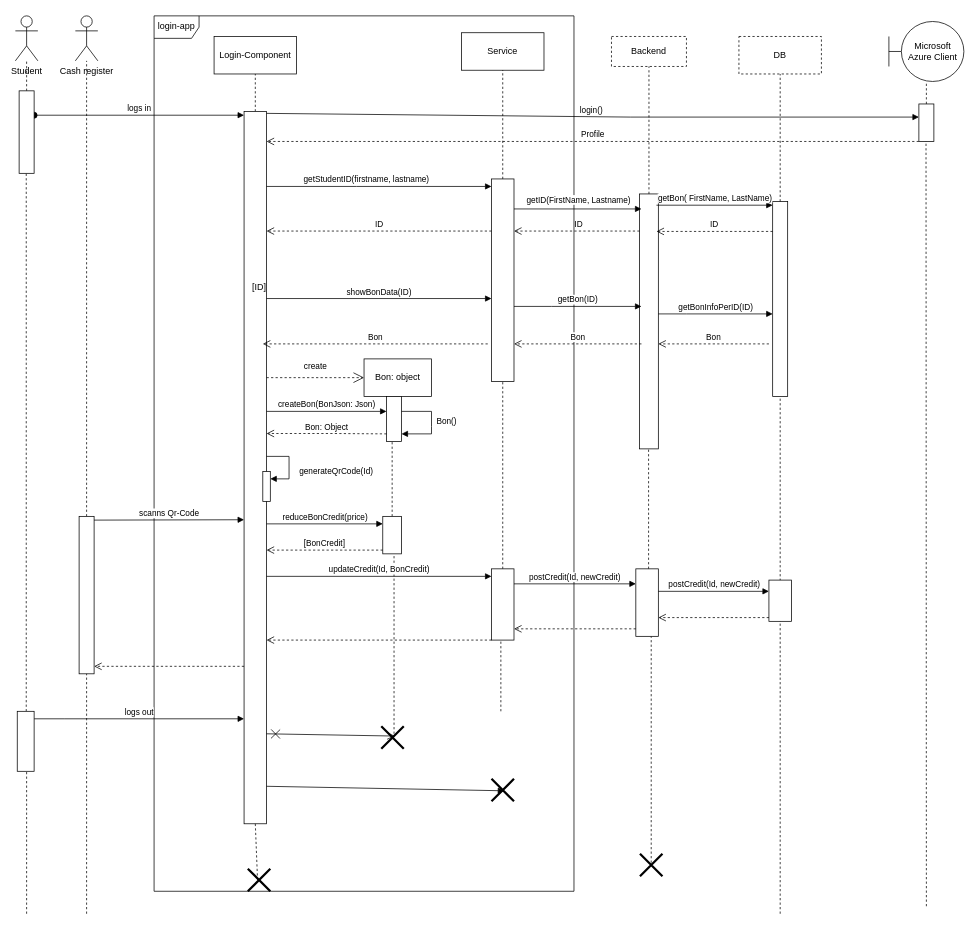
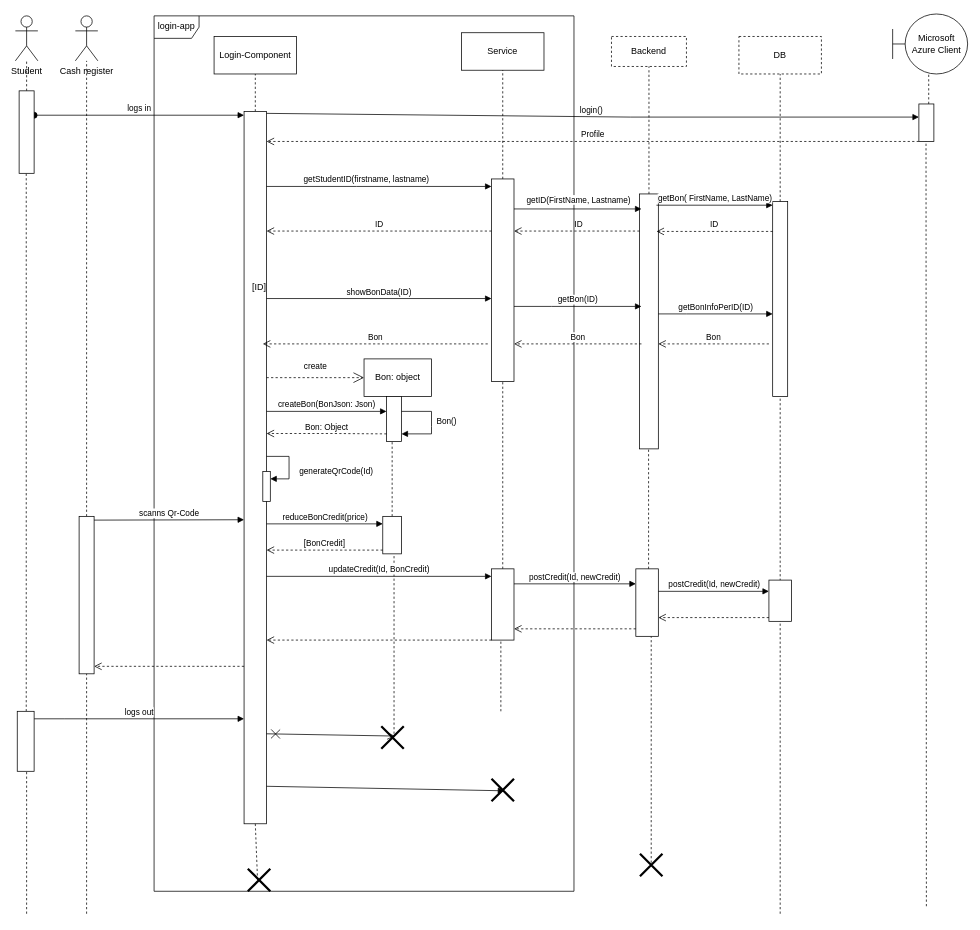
(927, 51) -> (930, 44)
